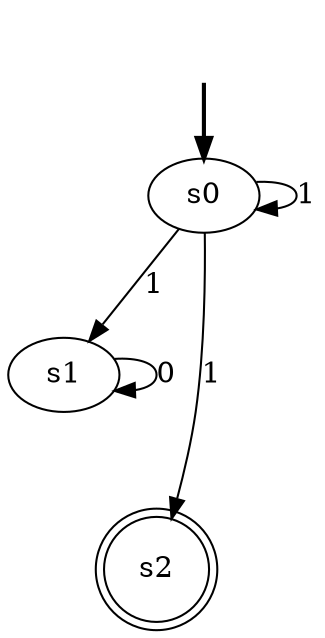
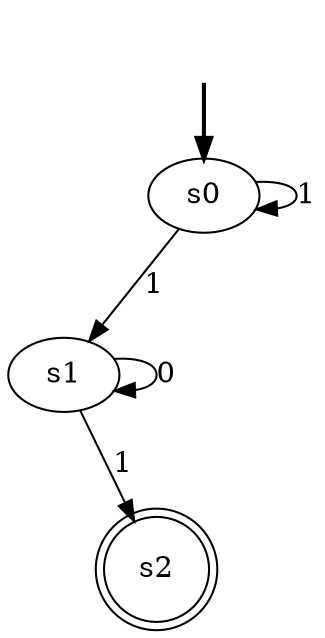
(201, 367) -> (103, 457)
